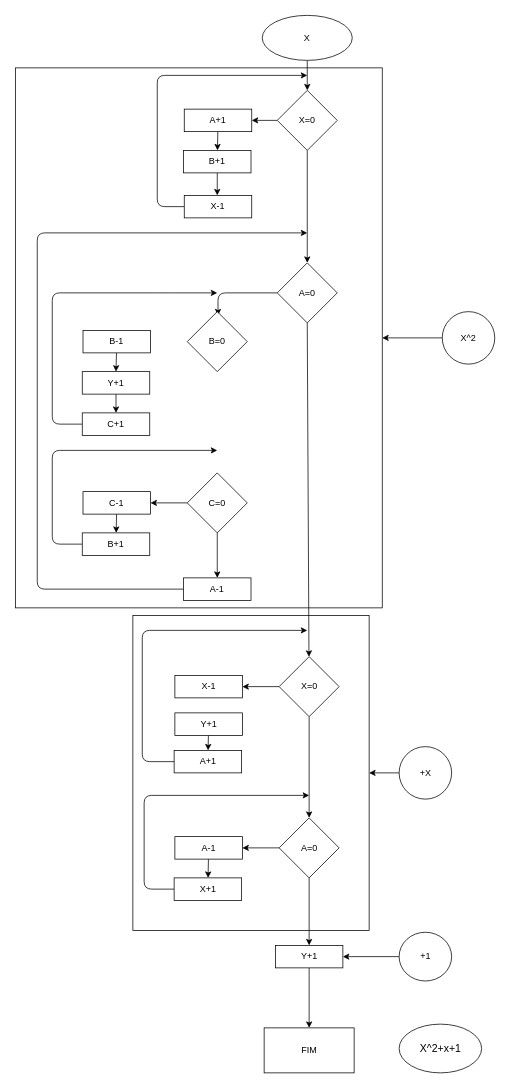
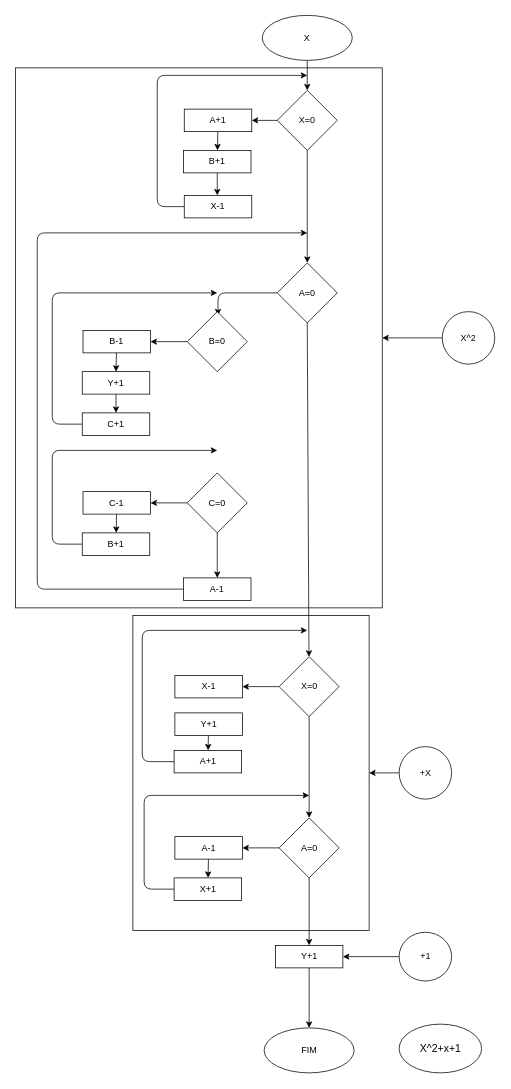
none -> (172, 342)
(309, 1050) -> (309, 1050)
